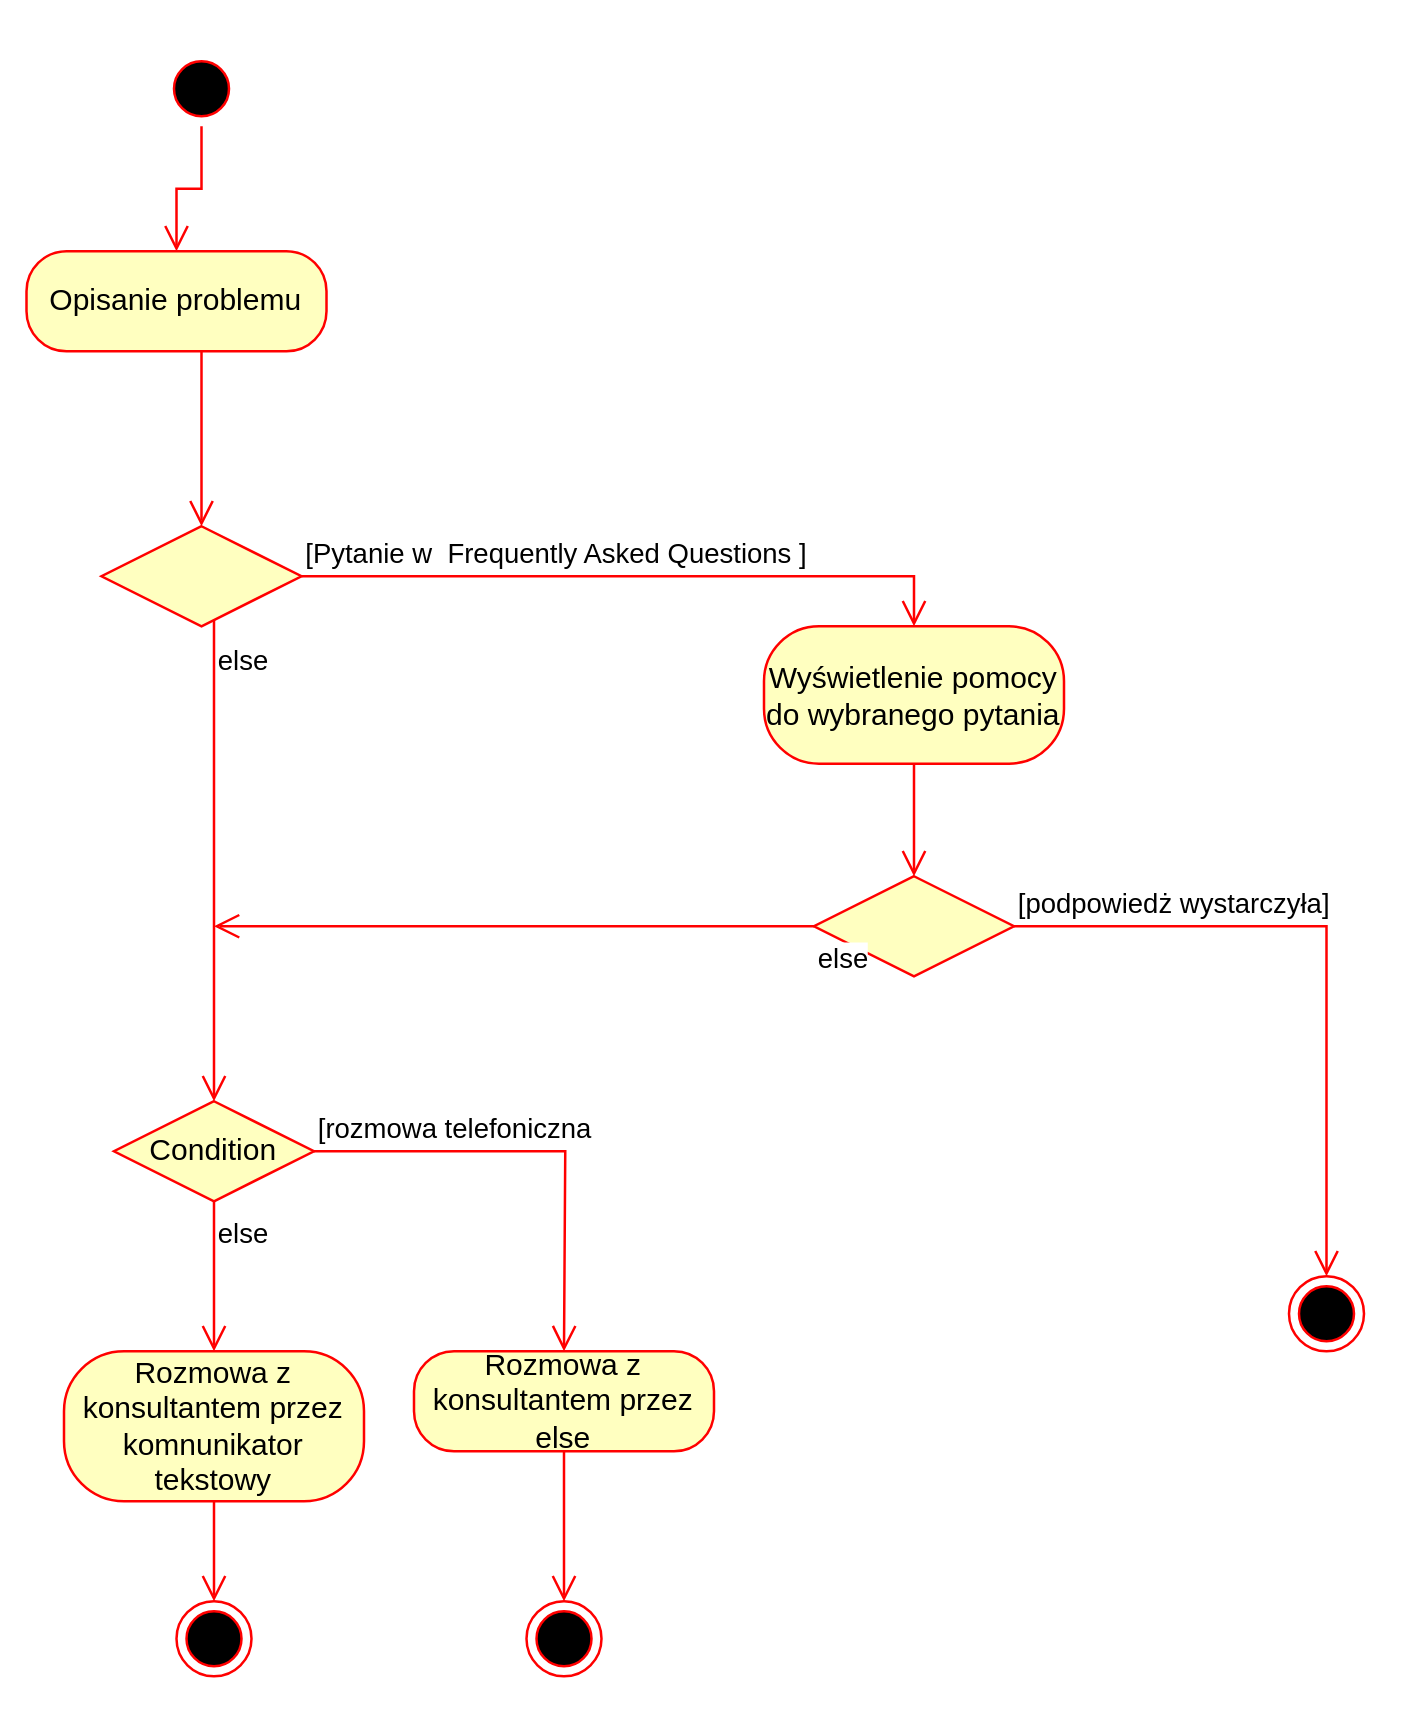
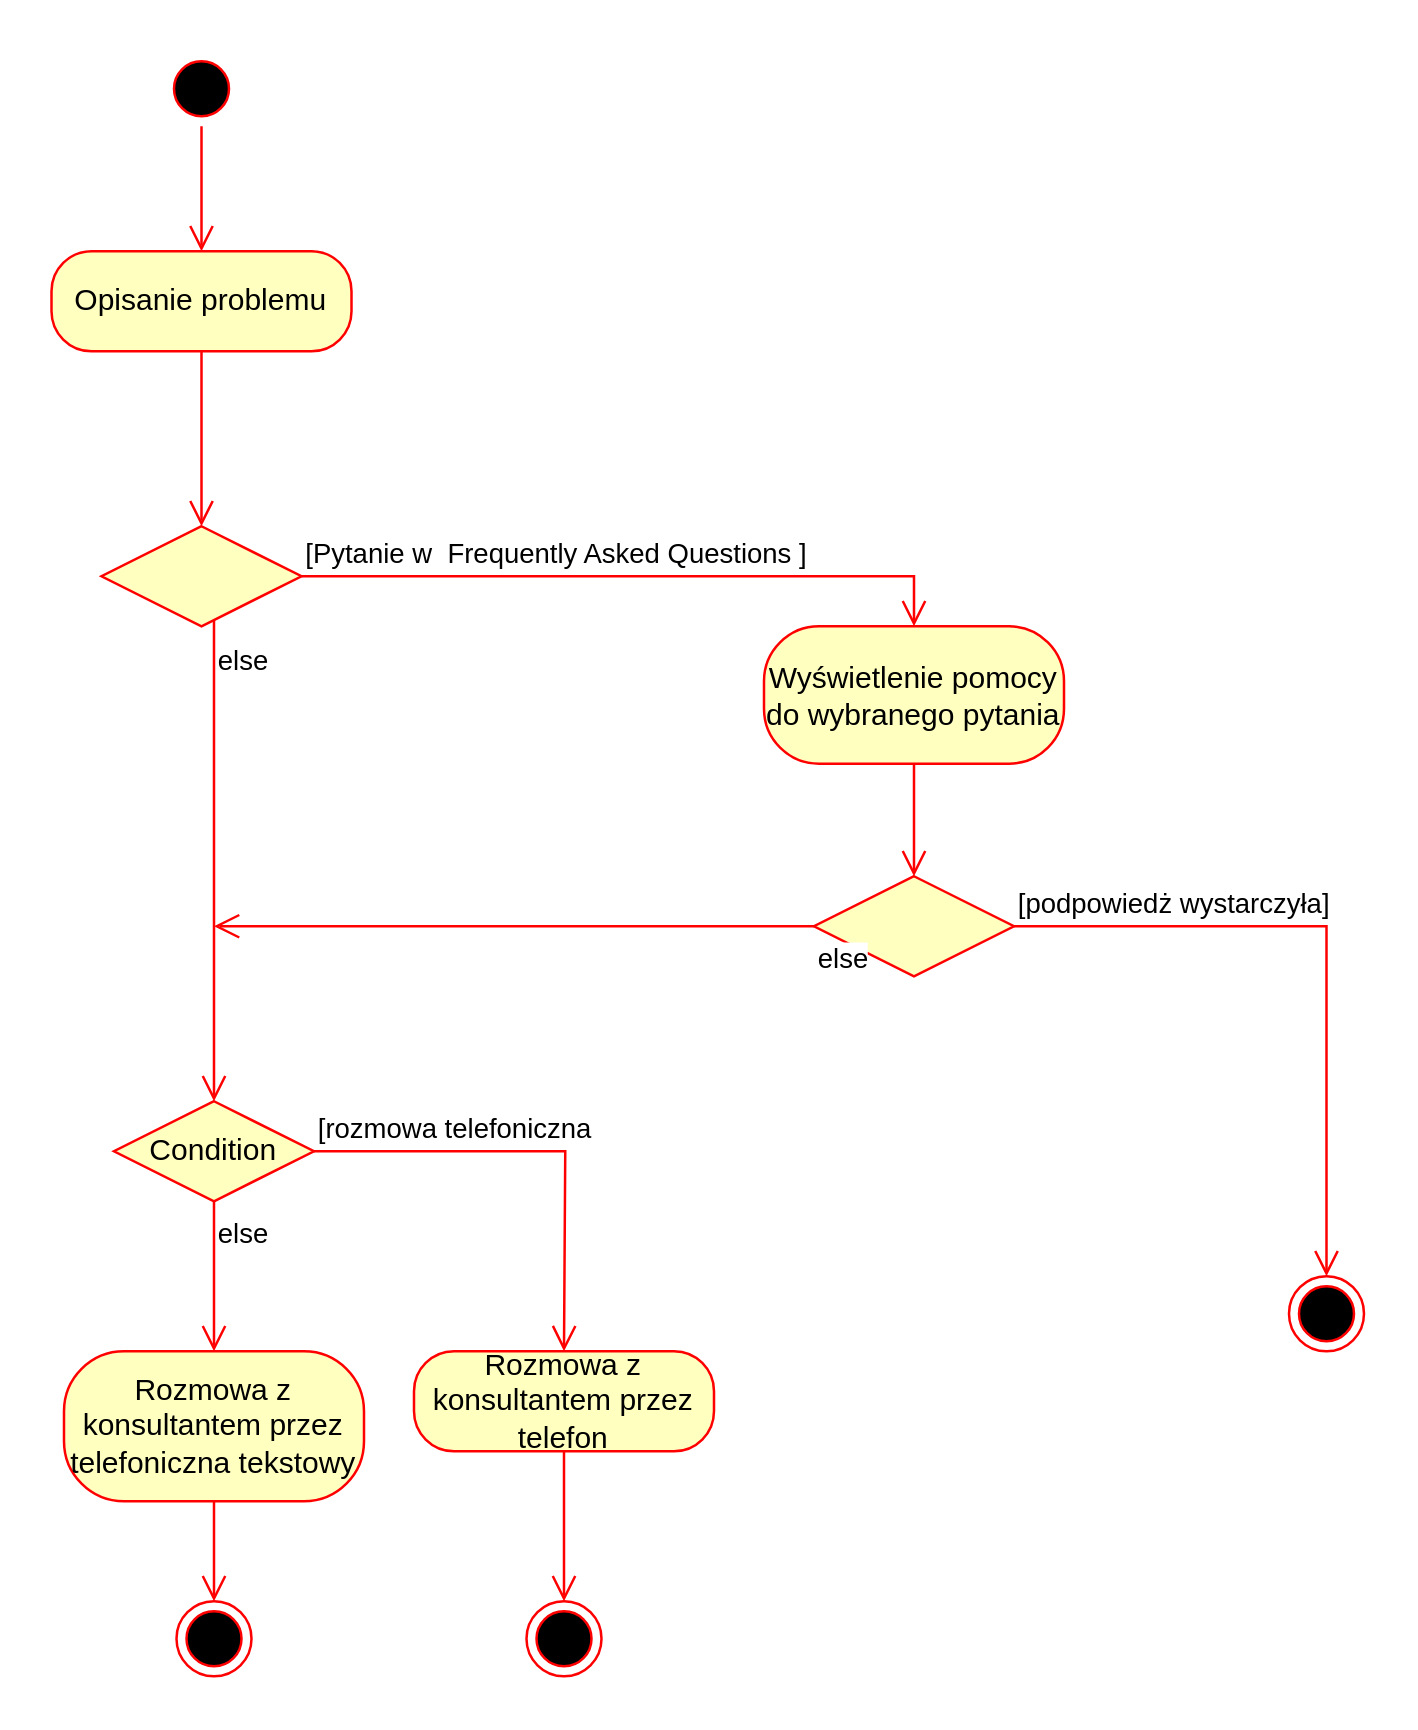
(176, 301) -> (201, 301)
(564, 1401) -> (564, 1401)
(214, 1426) -> (214, 1426)
